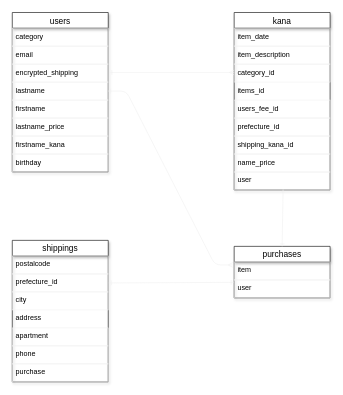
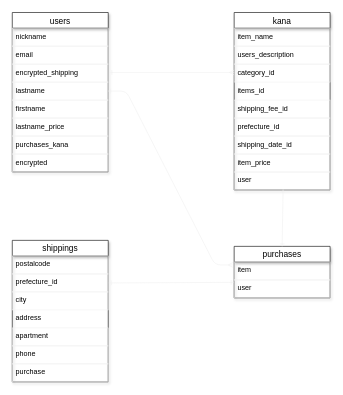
(32, 36) -> (31, 36)
(255, 36) -> (255, 36)
(267, 54) -> (270, 54)
(261, 108) -> (265, 108)
(43, 144) -> (44, 144)
(267, 144) -> (267, 144)
(31, 162) -> (34, 162)
(257, 162) -> (256, 162)
